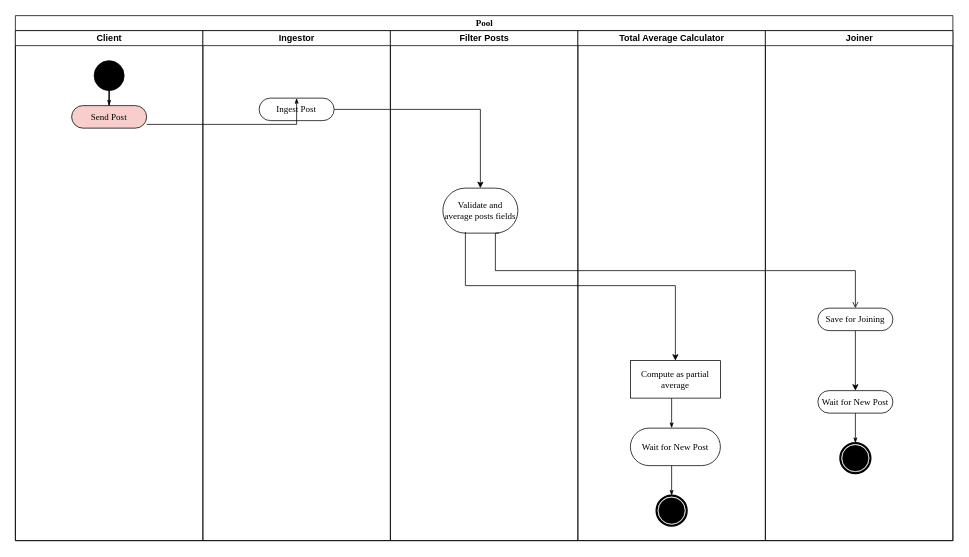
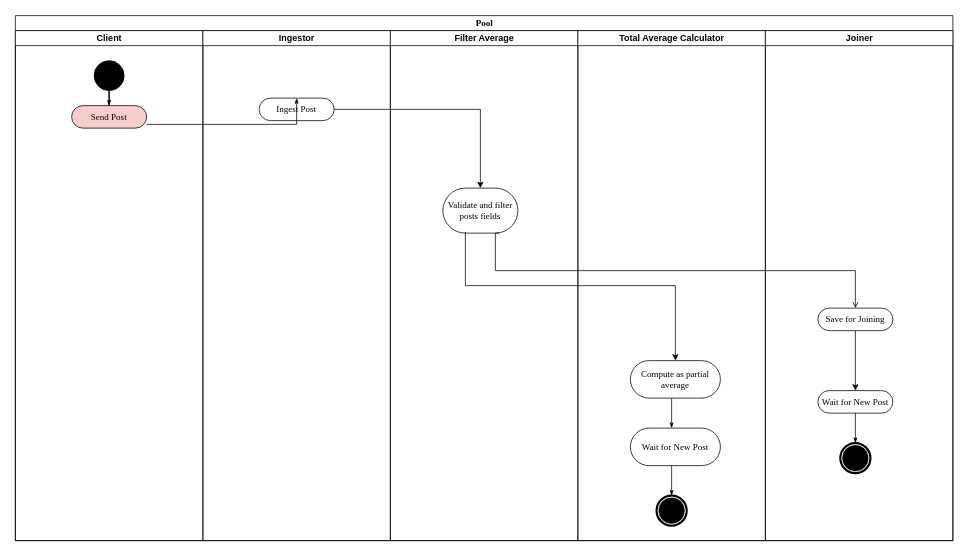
(485, 38) -> (485, 38)
(480, 210) -> (480, 210)
(675, 379) -> (675, 379)
